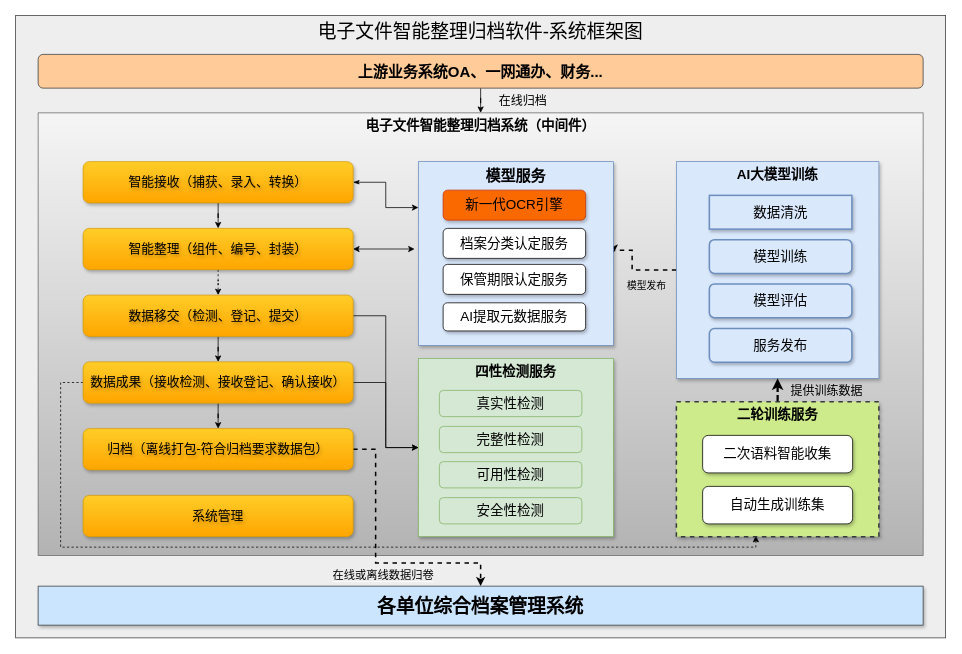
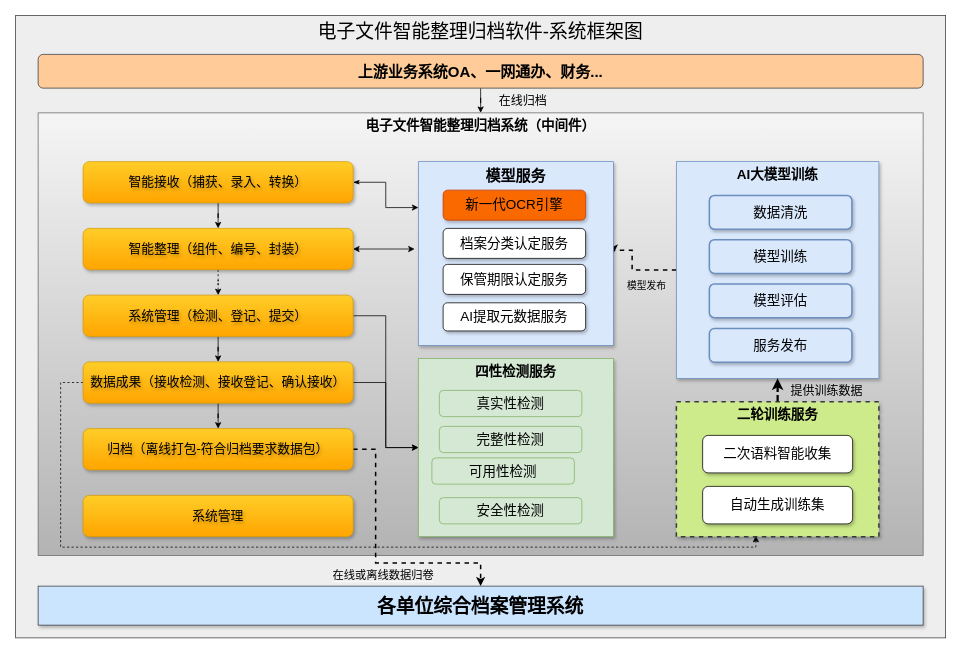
(780, 212) -> (780, 212)
(218, 316) -> (218, 316)
(510, 475) -> (503, 471)
